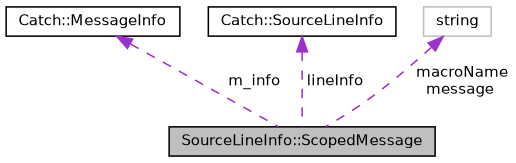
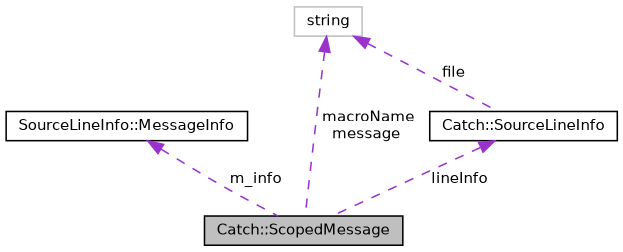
(93, 22) -> (127, 126)
none -> (433, 77)
(302, 141) -> (304, 231)
